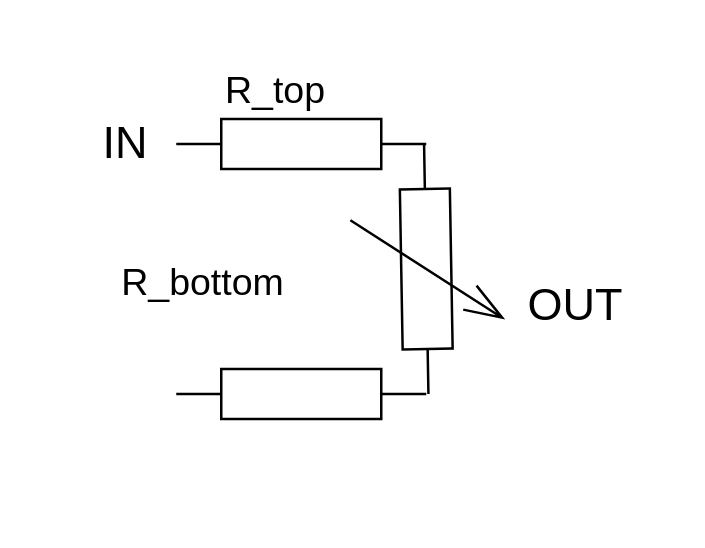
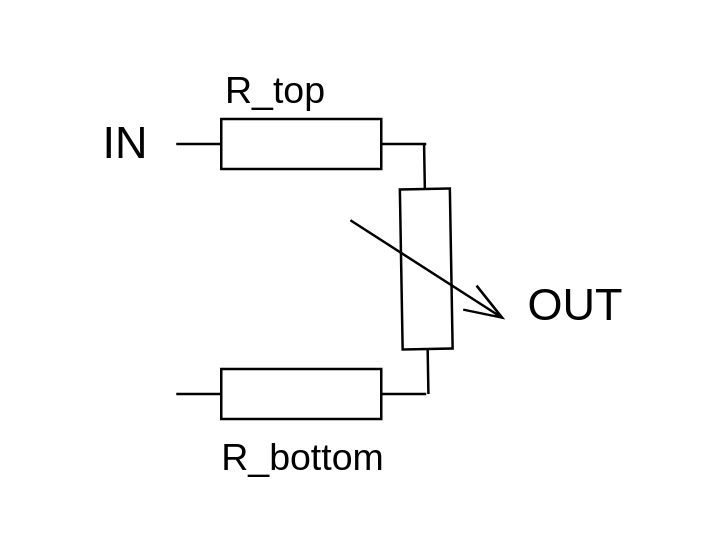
(204, 281) -> (304, 456)
